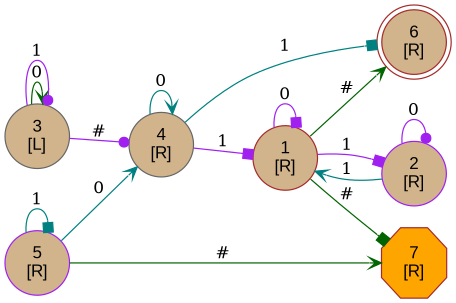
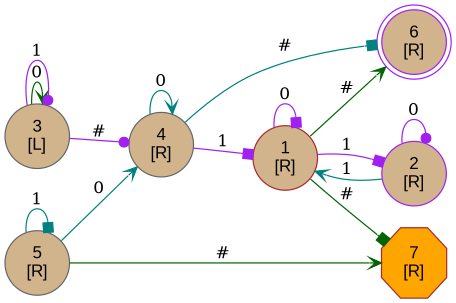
(414, 42) -> (414, 42)
(285, 46) -> (285, 46)
(37, 263) -> (37, 263)
